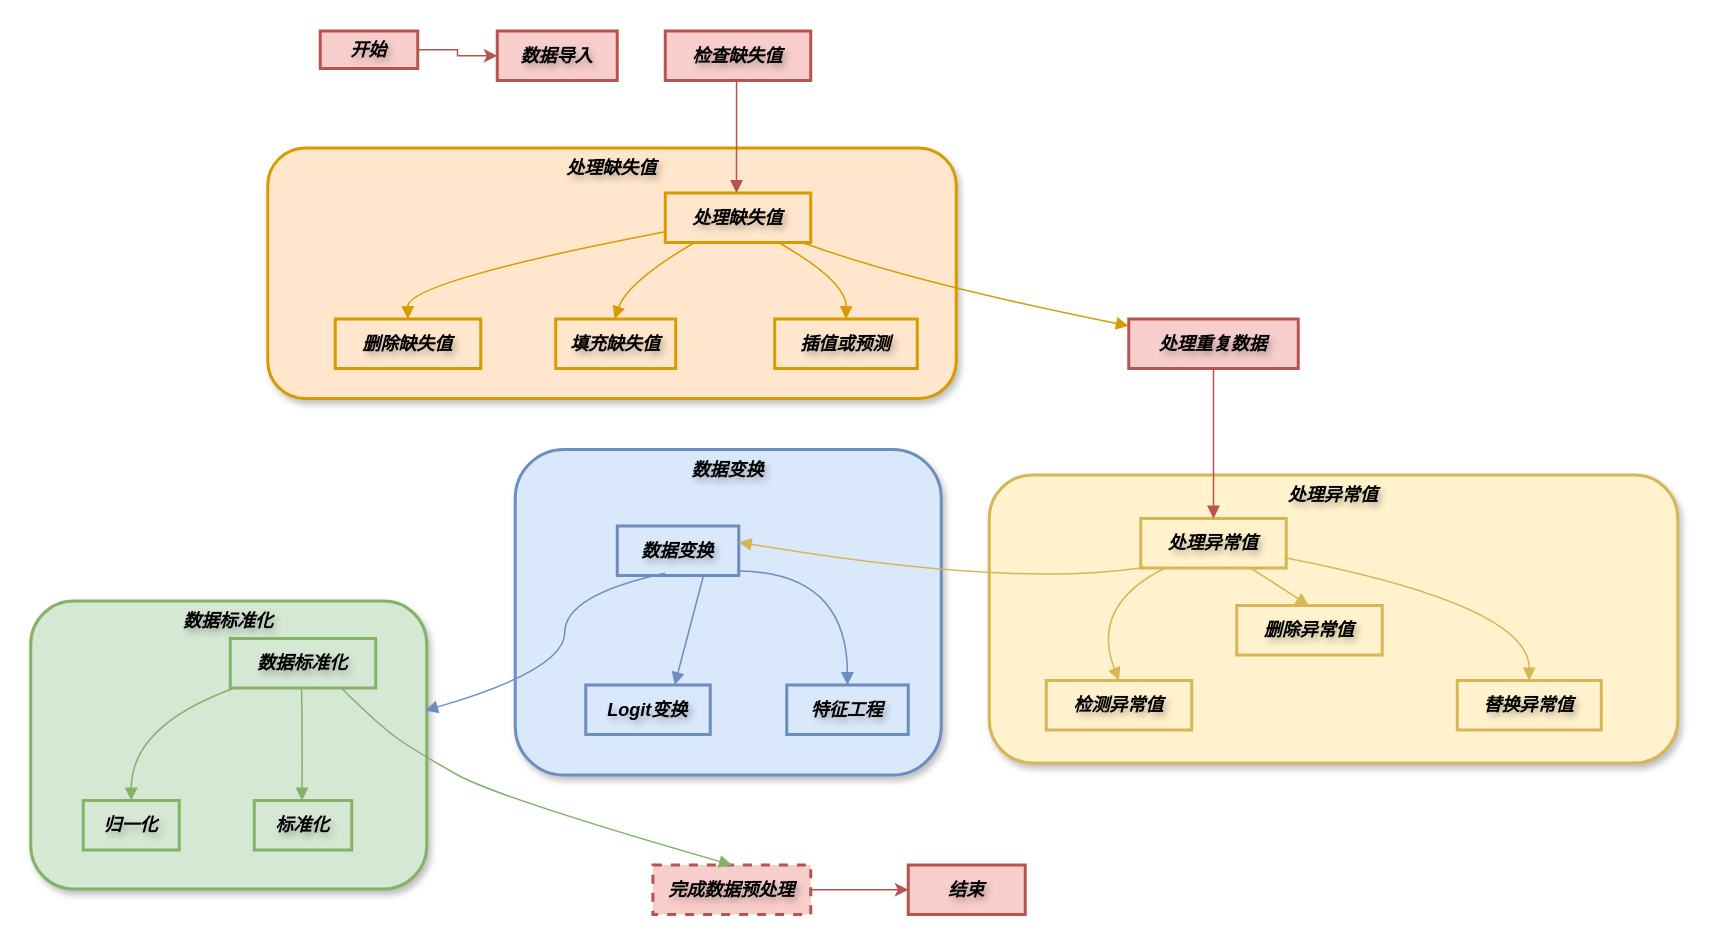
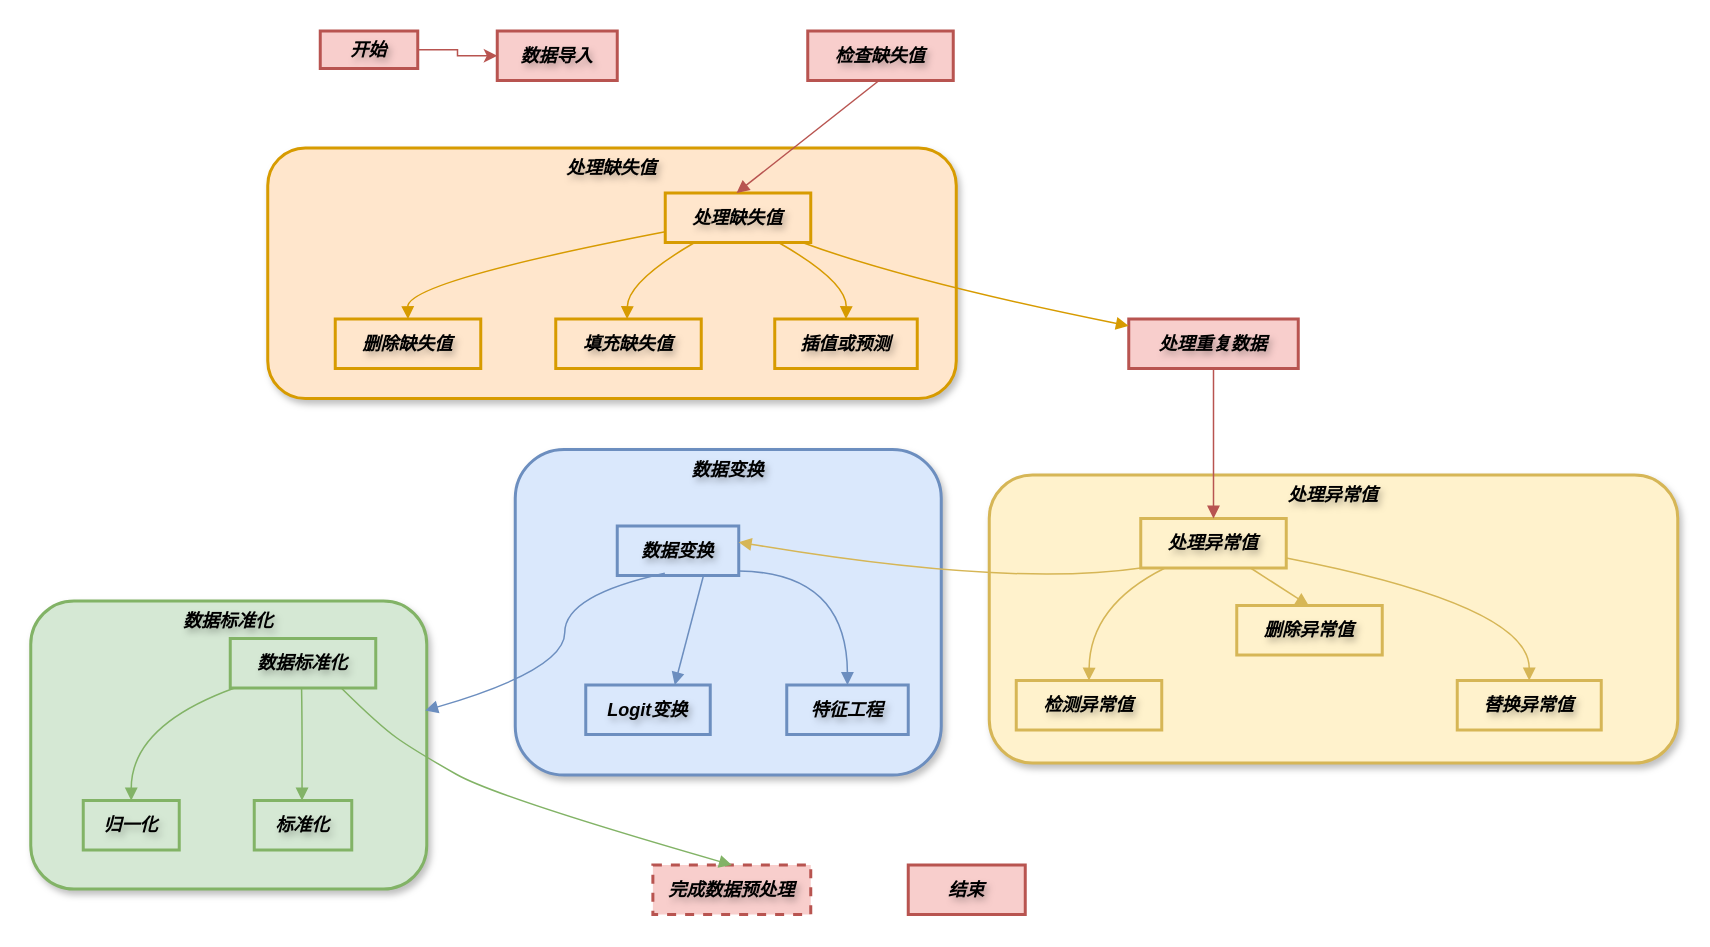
(738, 56) -> (881, 56)
(616, 344) -> (629, 344)
(1119, 705) -> (1089, 705)
(854, 890) -> none
